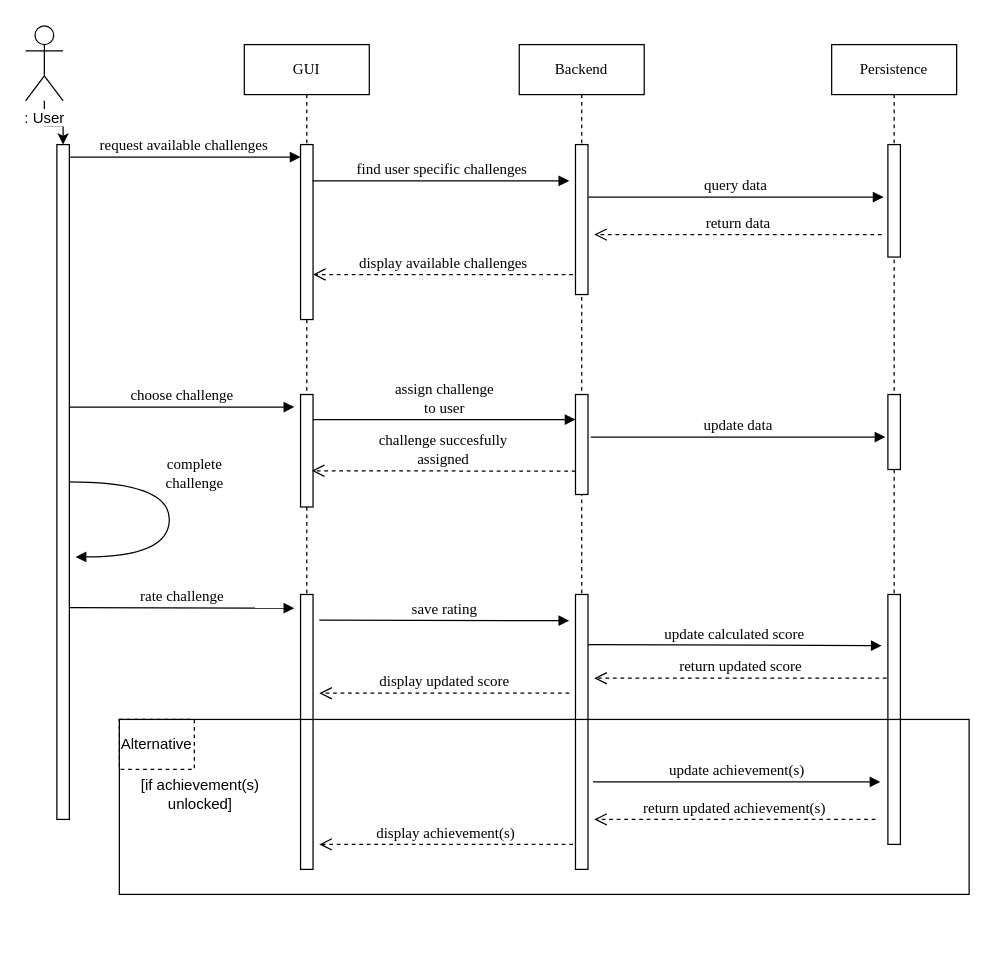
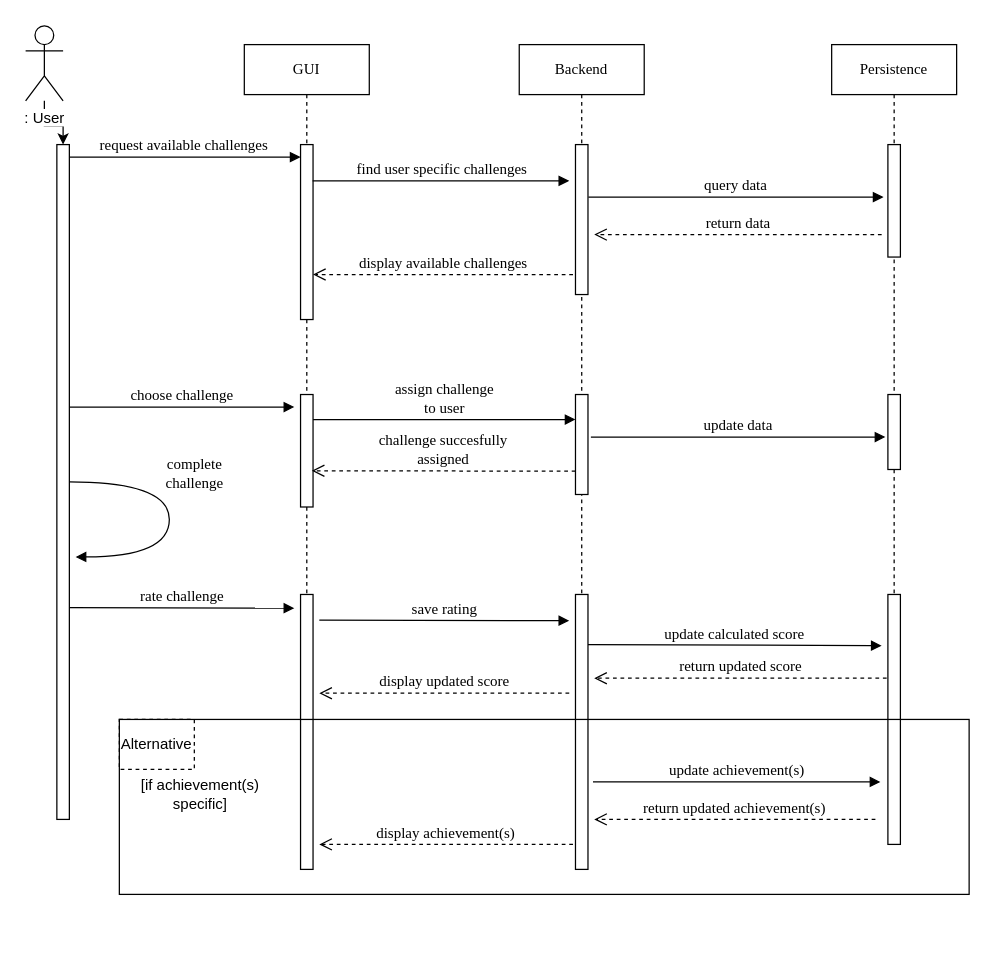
(201, 794) -> (201, 794)
